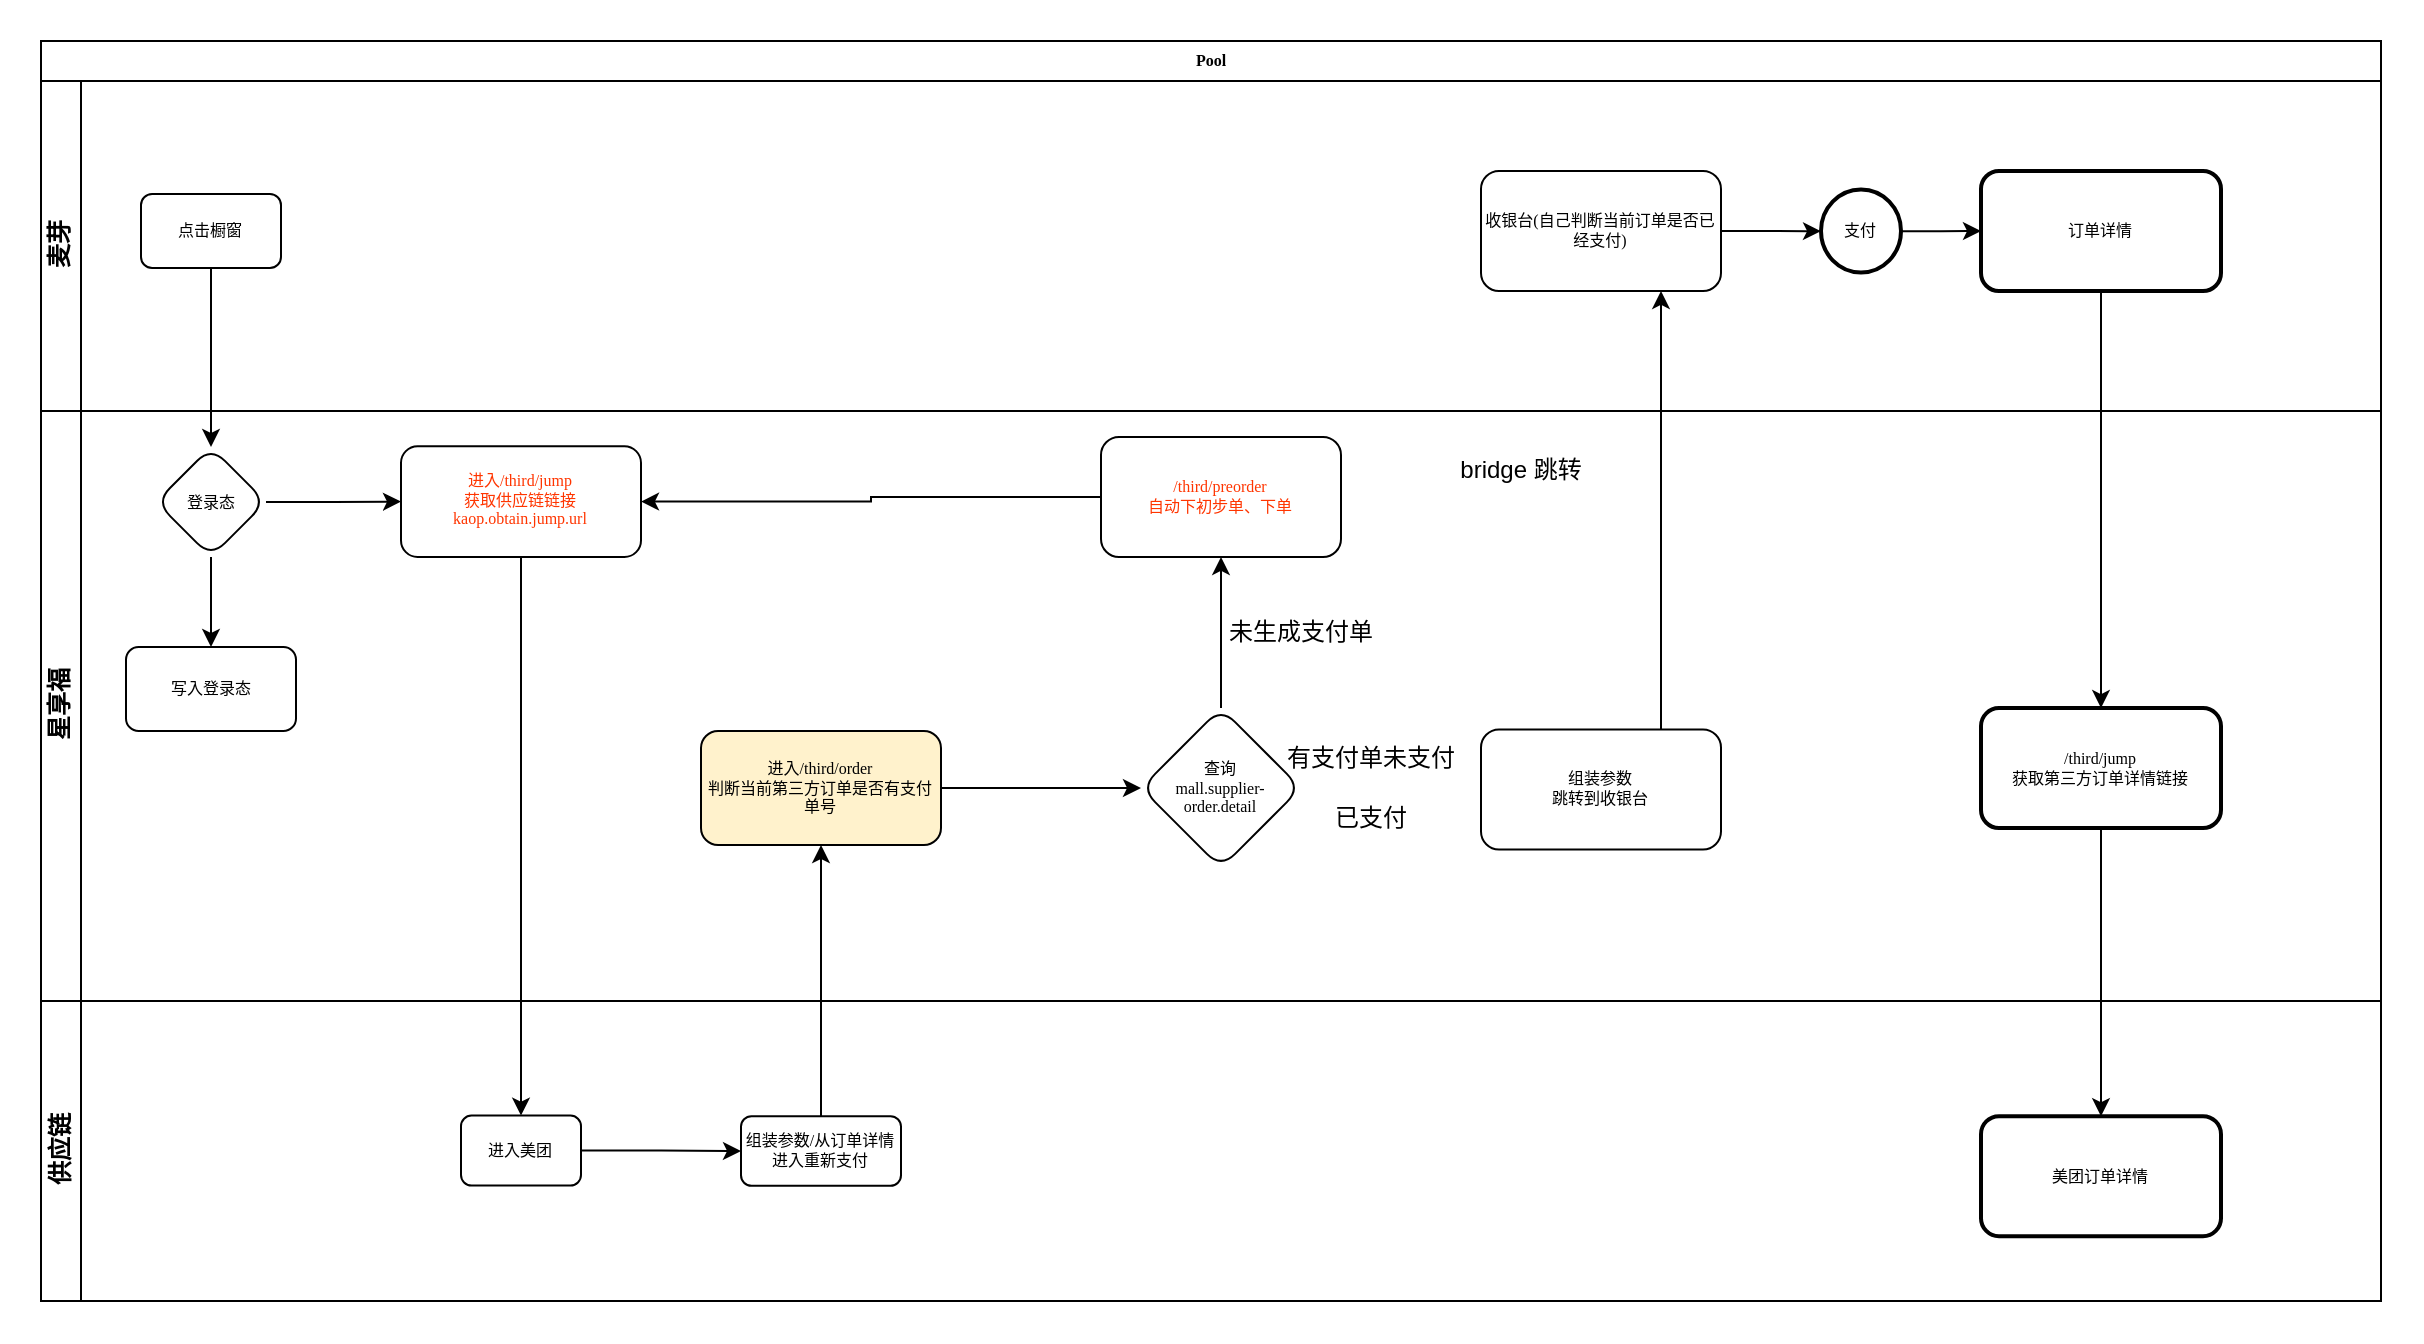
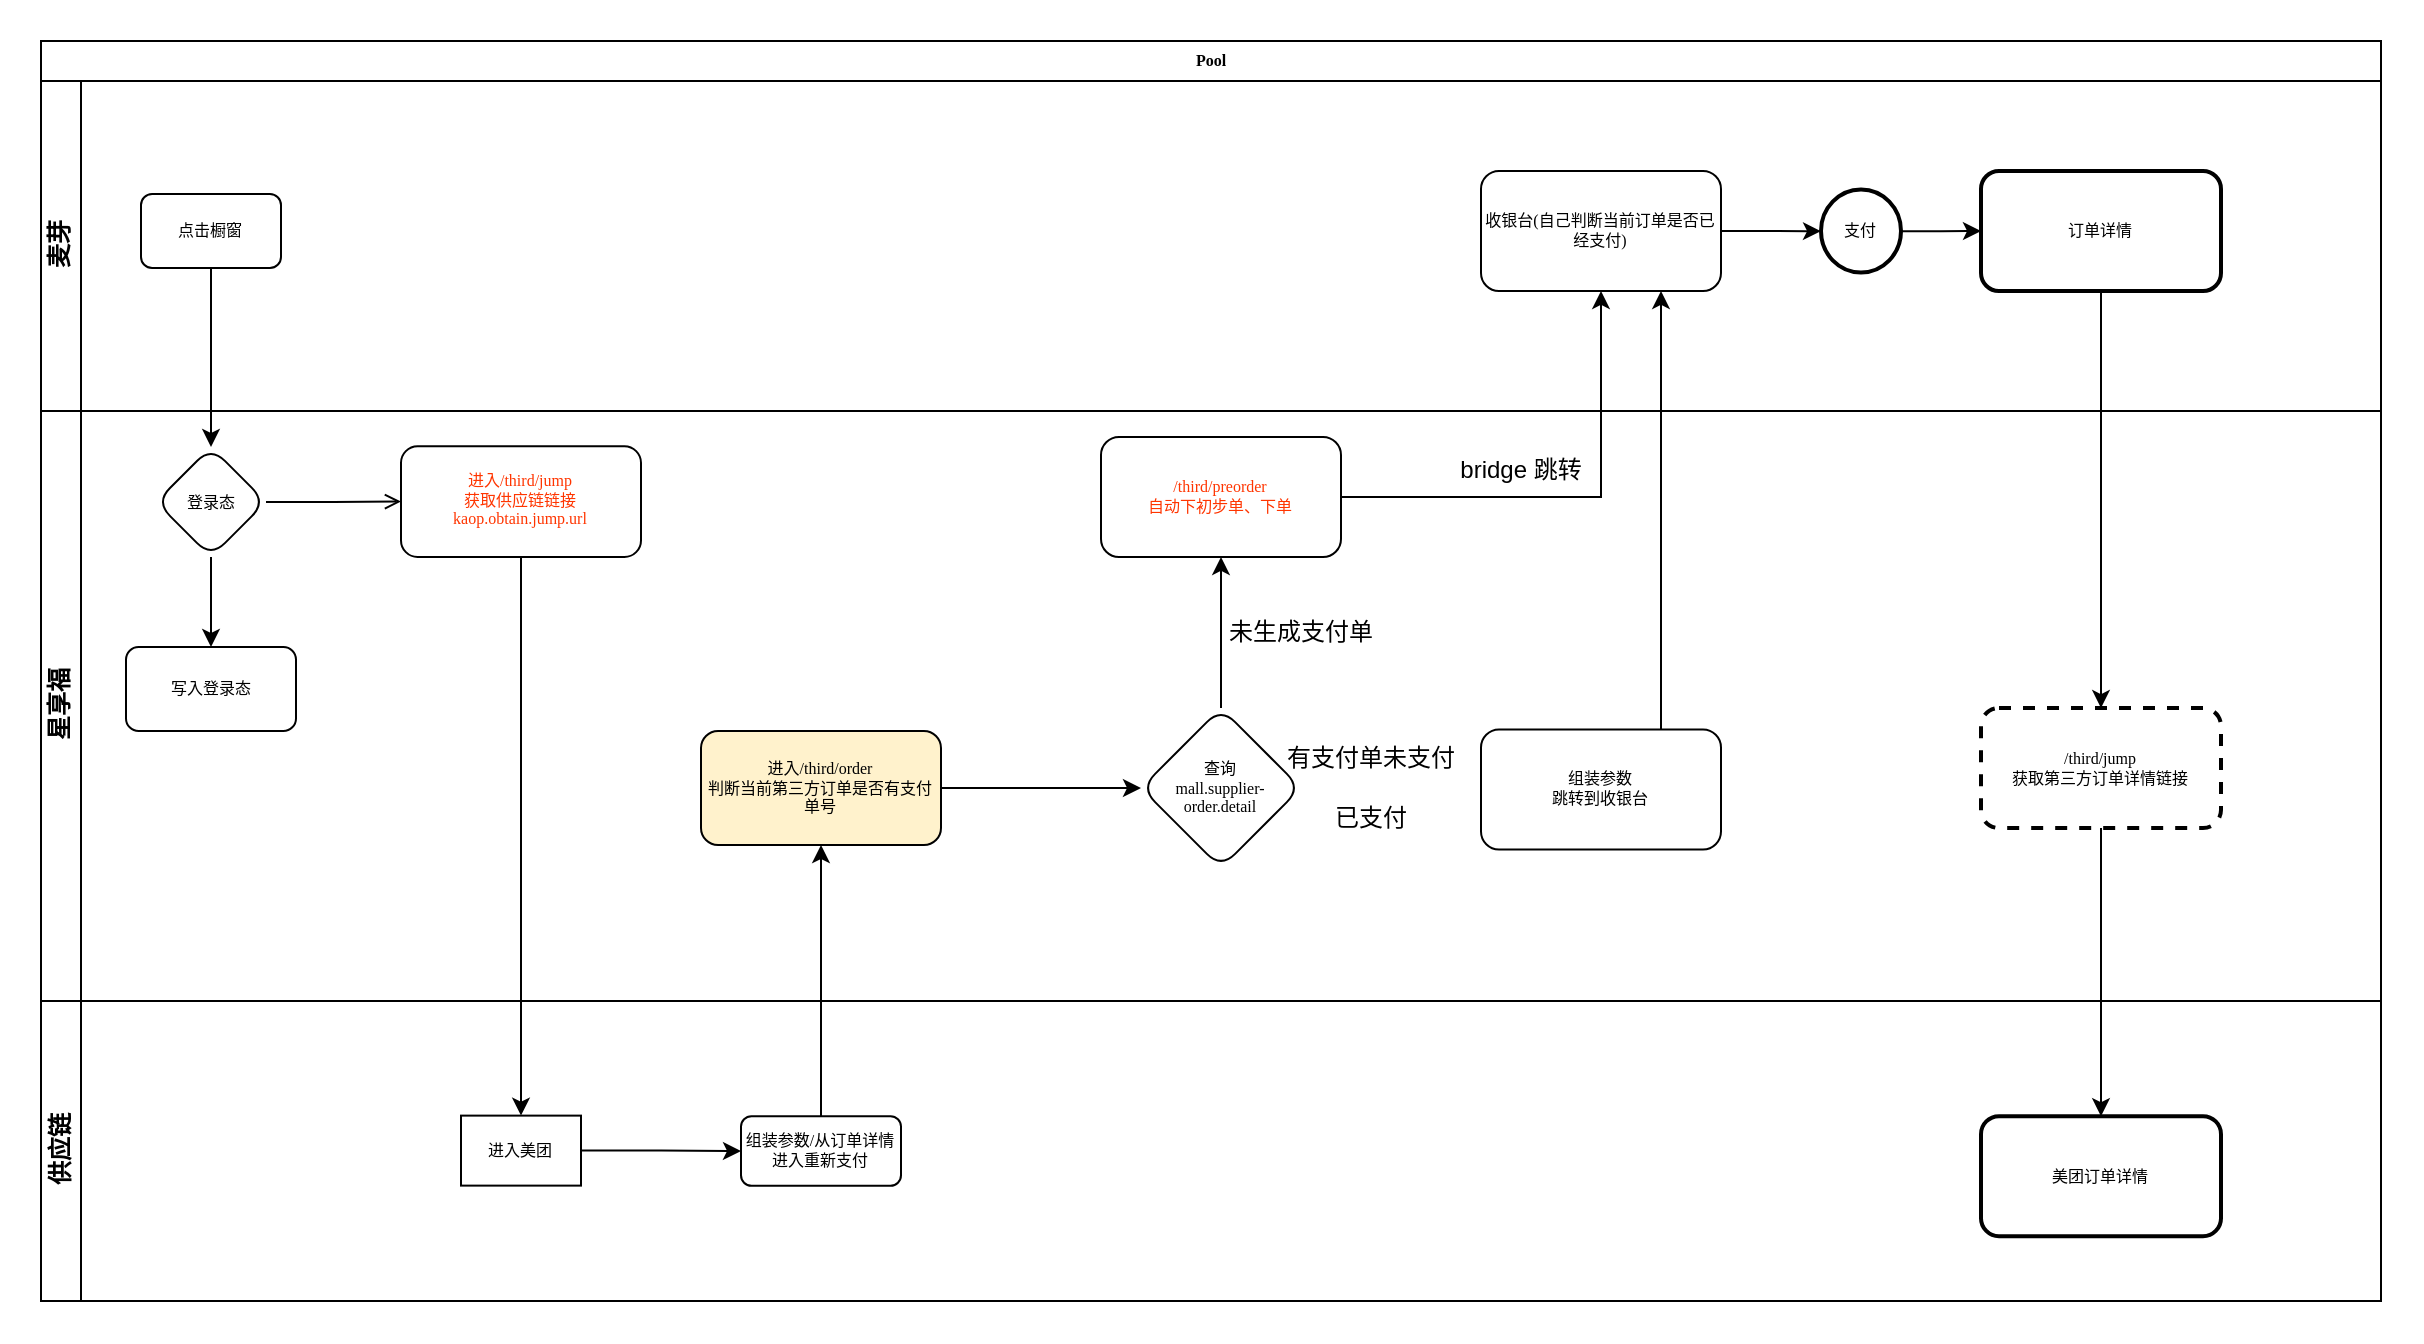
(876, 497) -> (1512, 497)
(386, 502) -> (389, 502)
(2101, 768) -> (2101, 768)
(521, 1151) -> (521, 1151)
